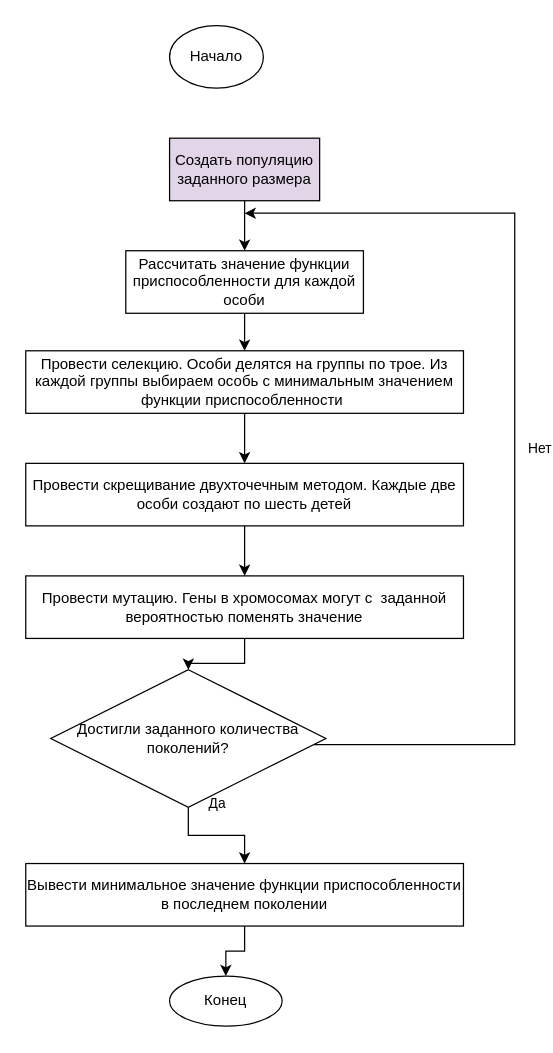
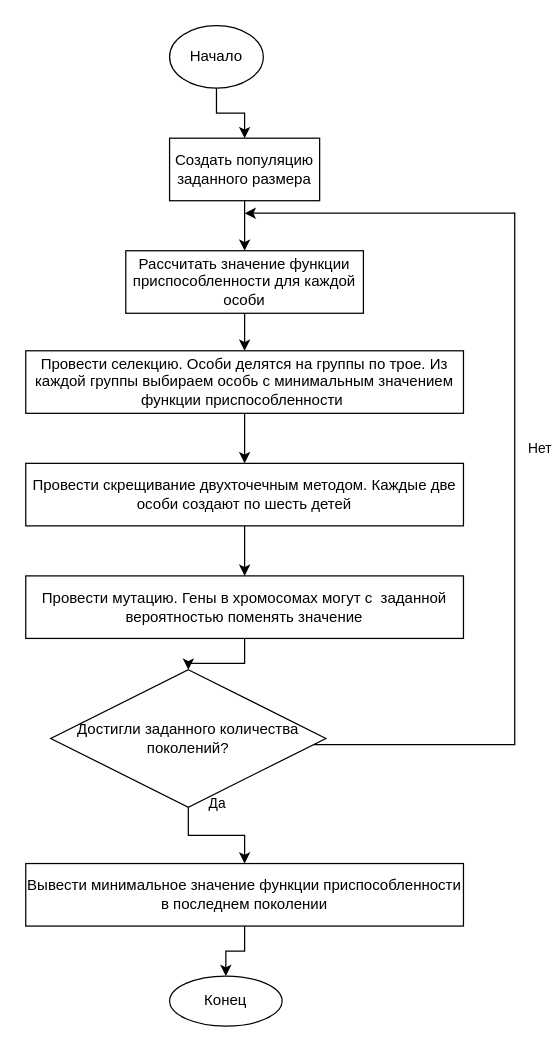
none -> (226, 113)
(244, 169) -> (244, 169)
